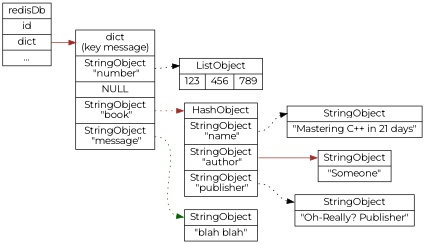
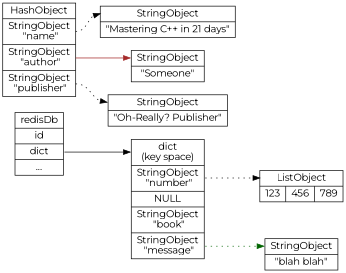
(60, 43) -> (94, 152)
(115, 48) -> (168, 157)
(166, 111) -> none
